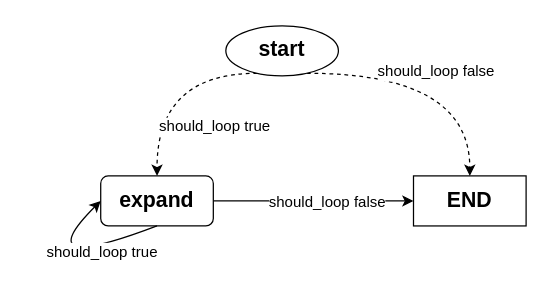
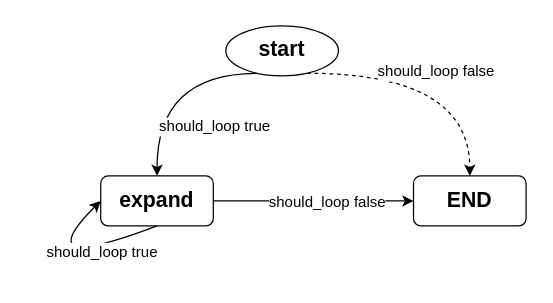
(205, 82) -> (205, 82)
(469, 201) -> (469, 201)
